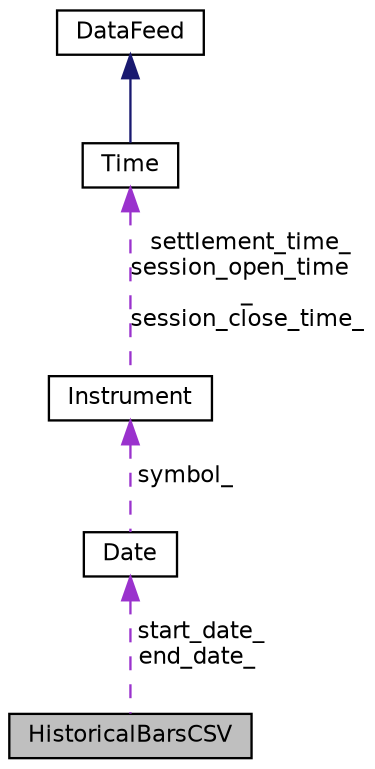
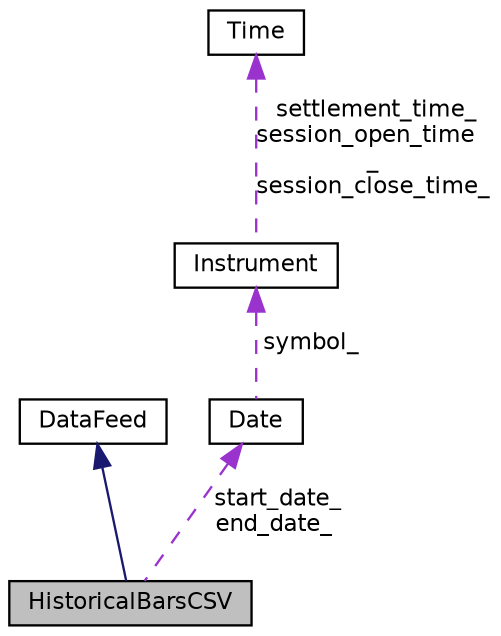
(130, 111) -> (114, 524)
